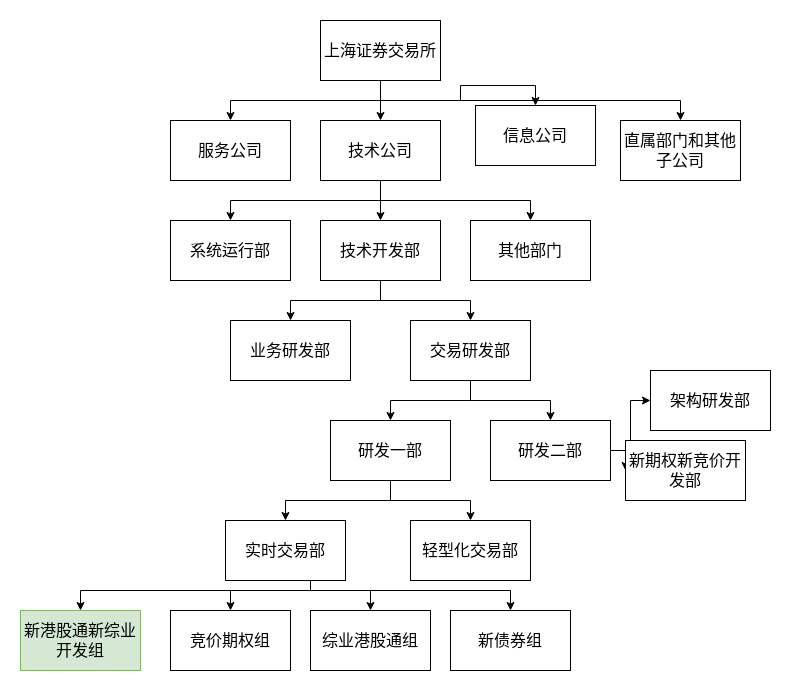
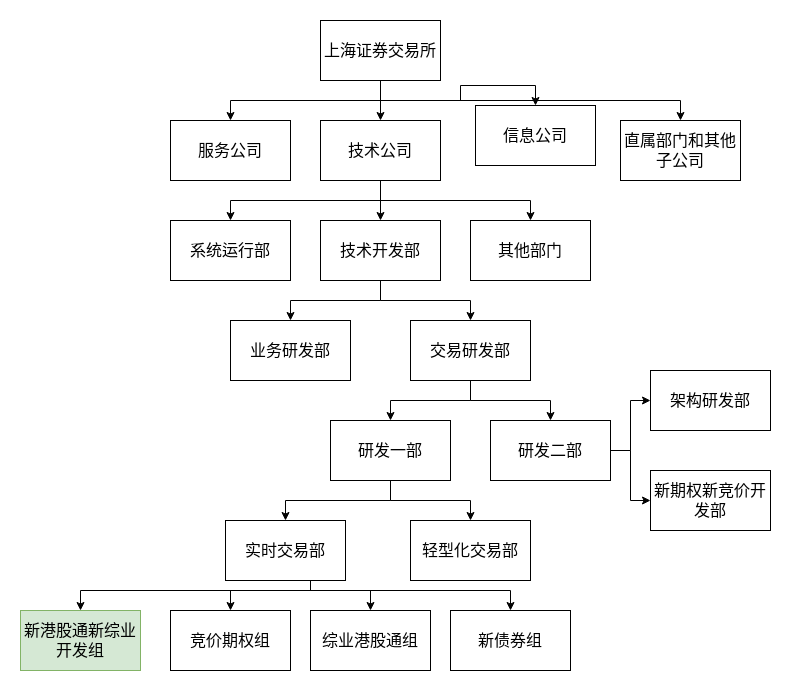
(686, 471) -> (711, 501)
